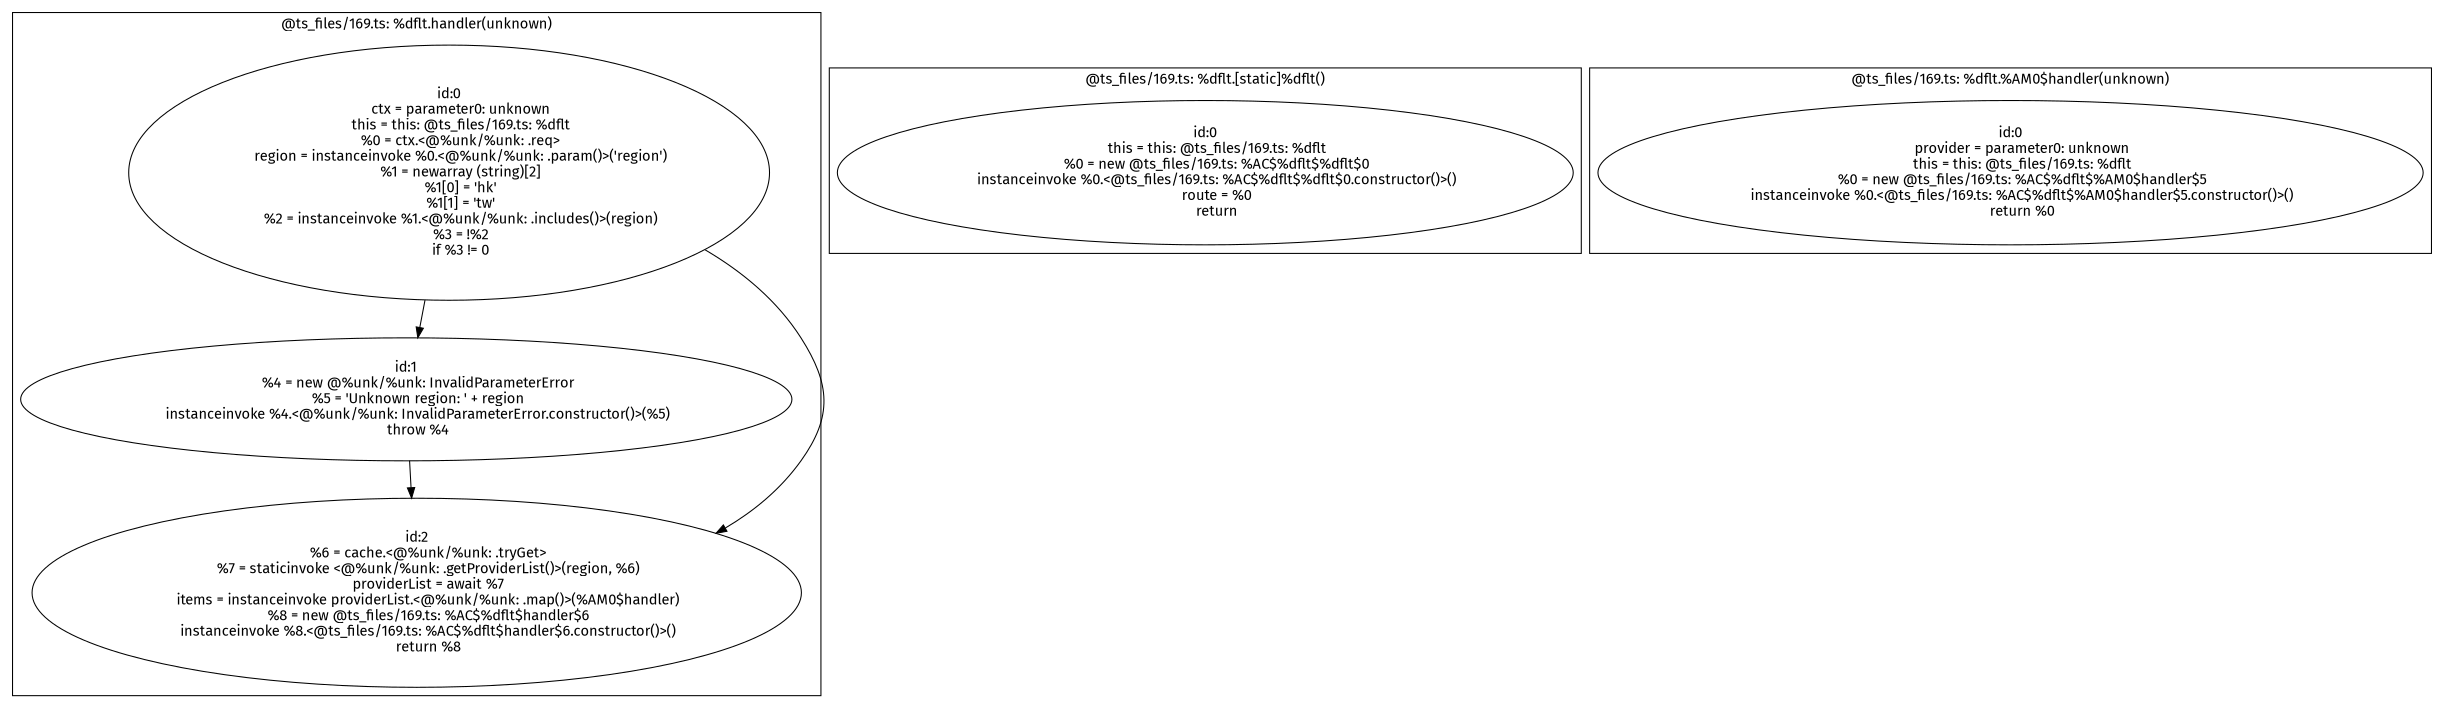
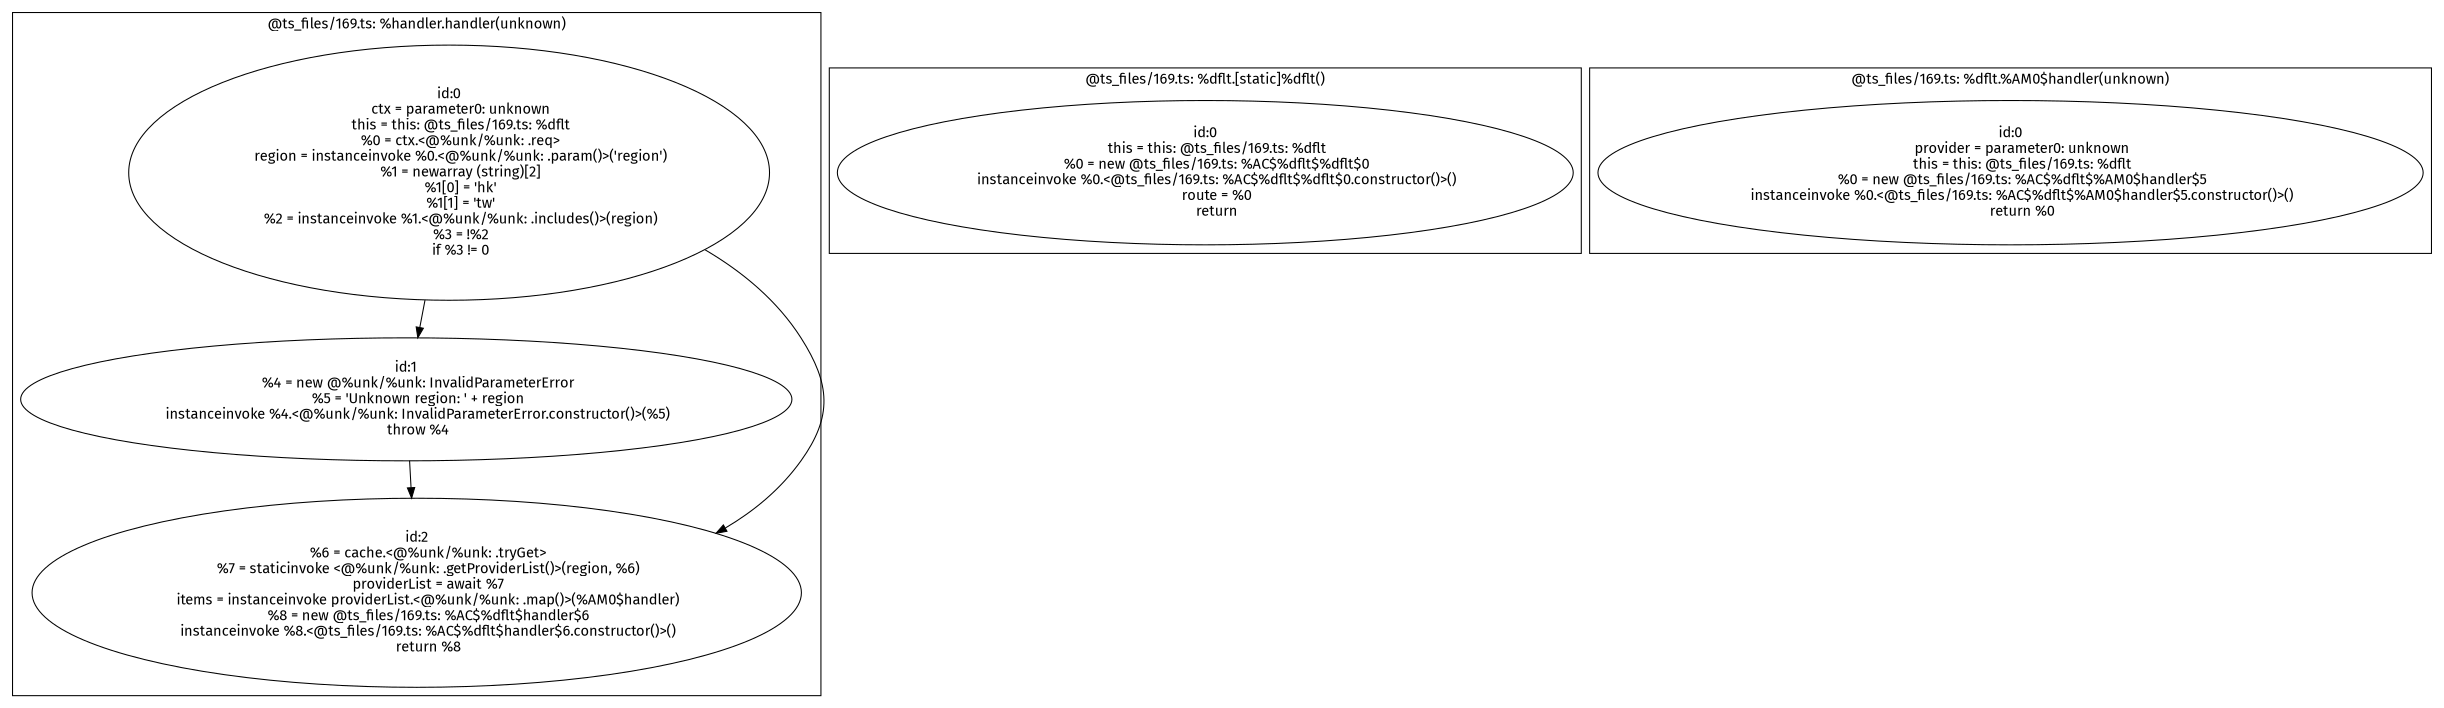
(417, 25) -> (417, 25)
